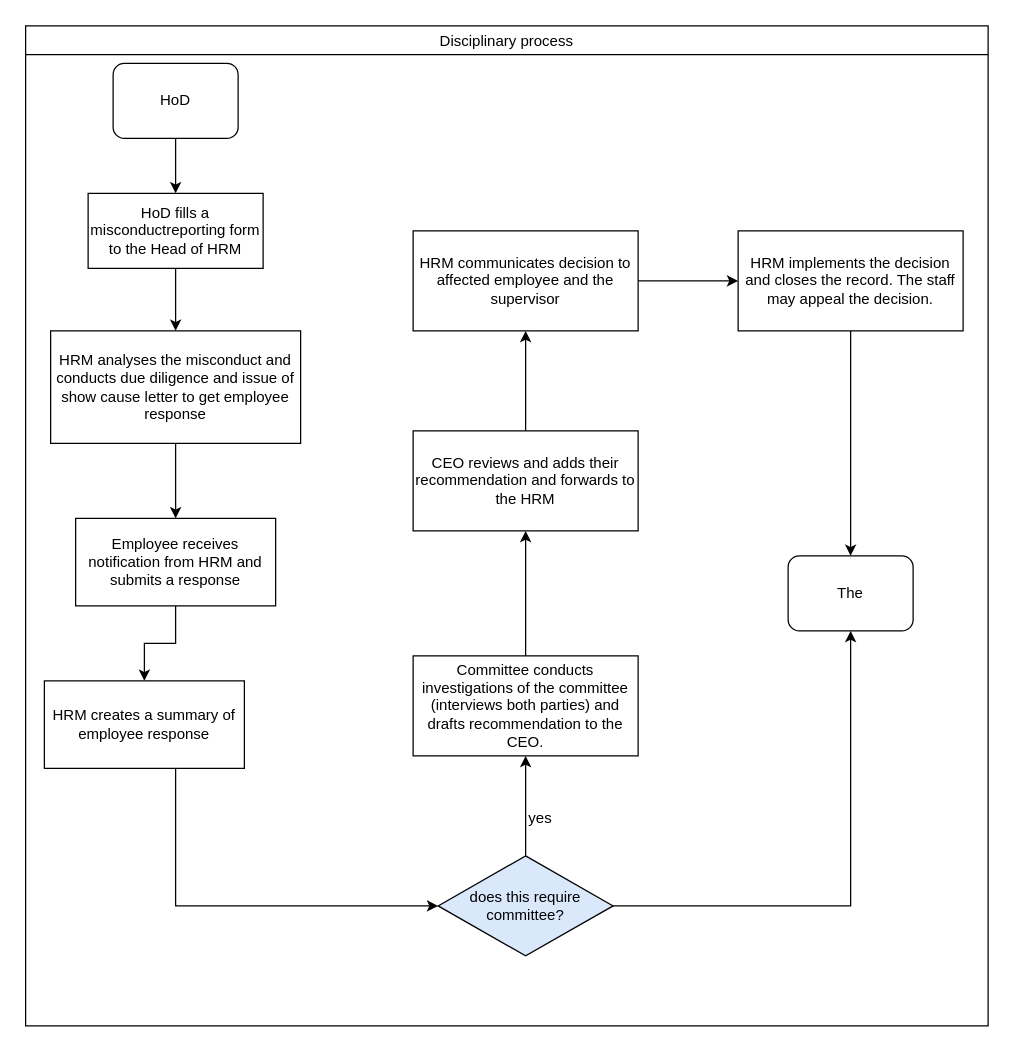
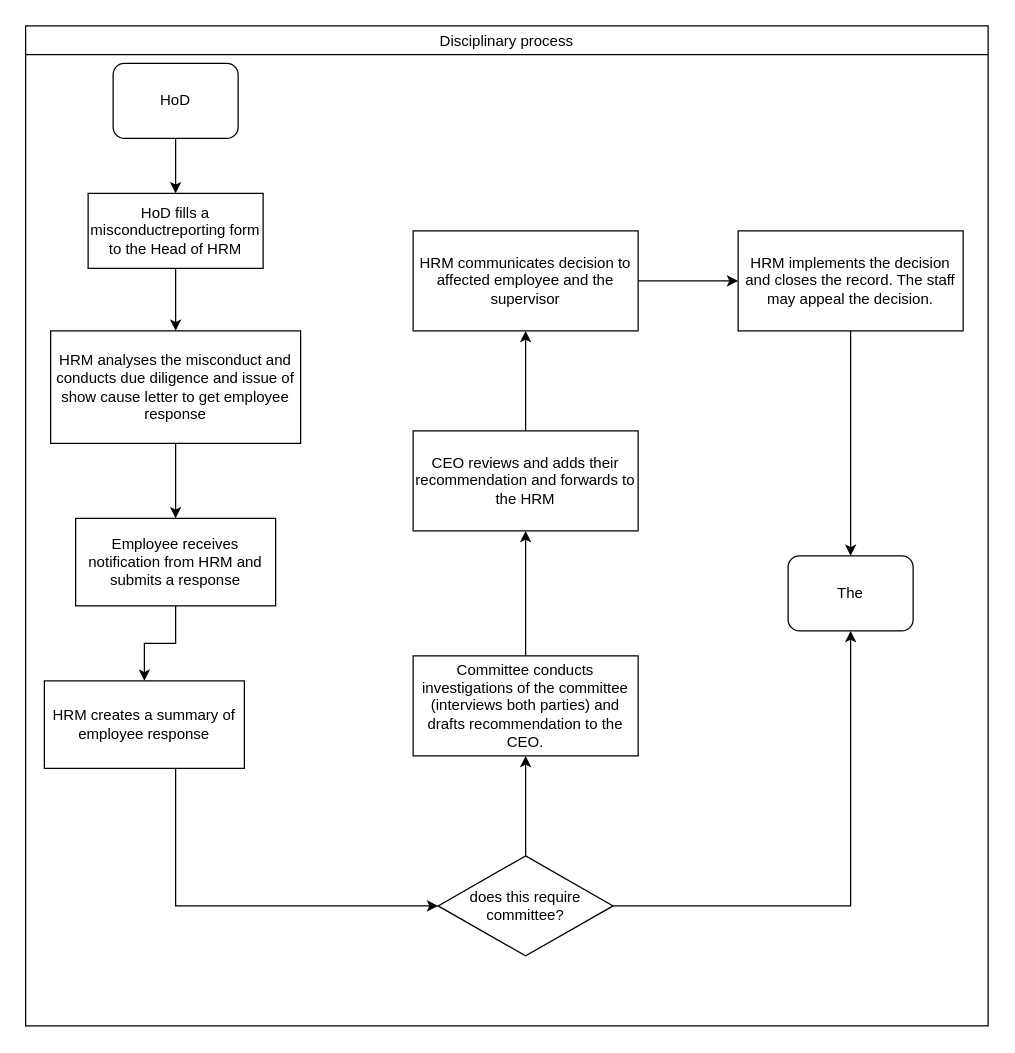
(541, 818) -> none
(526, 906) -> (526, 906)
